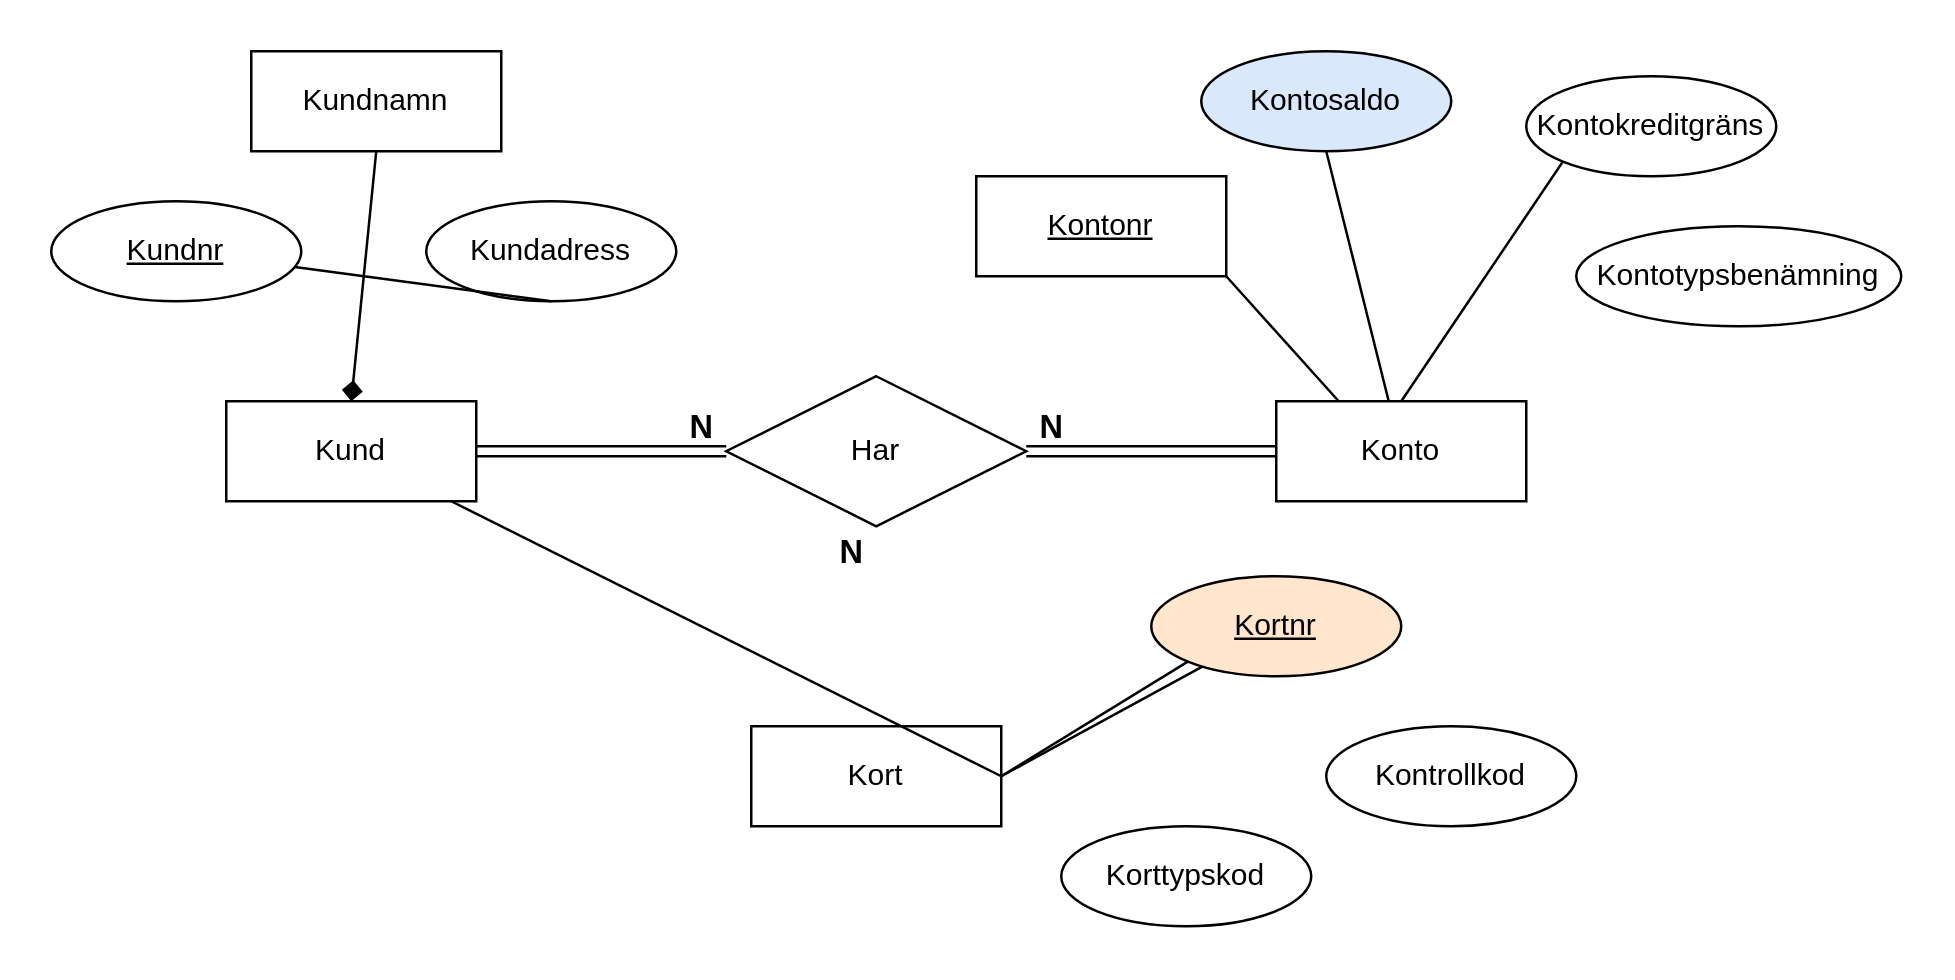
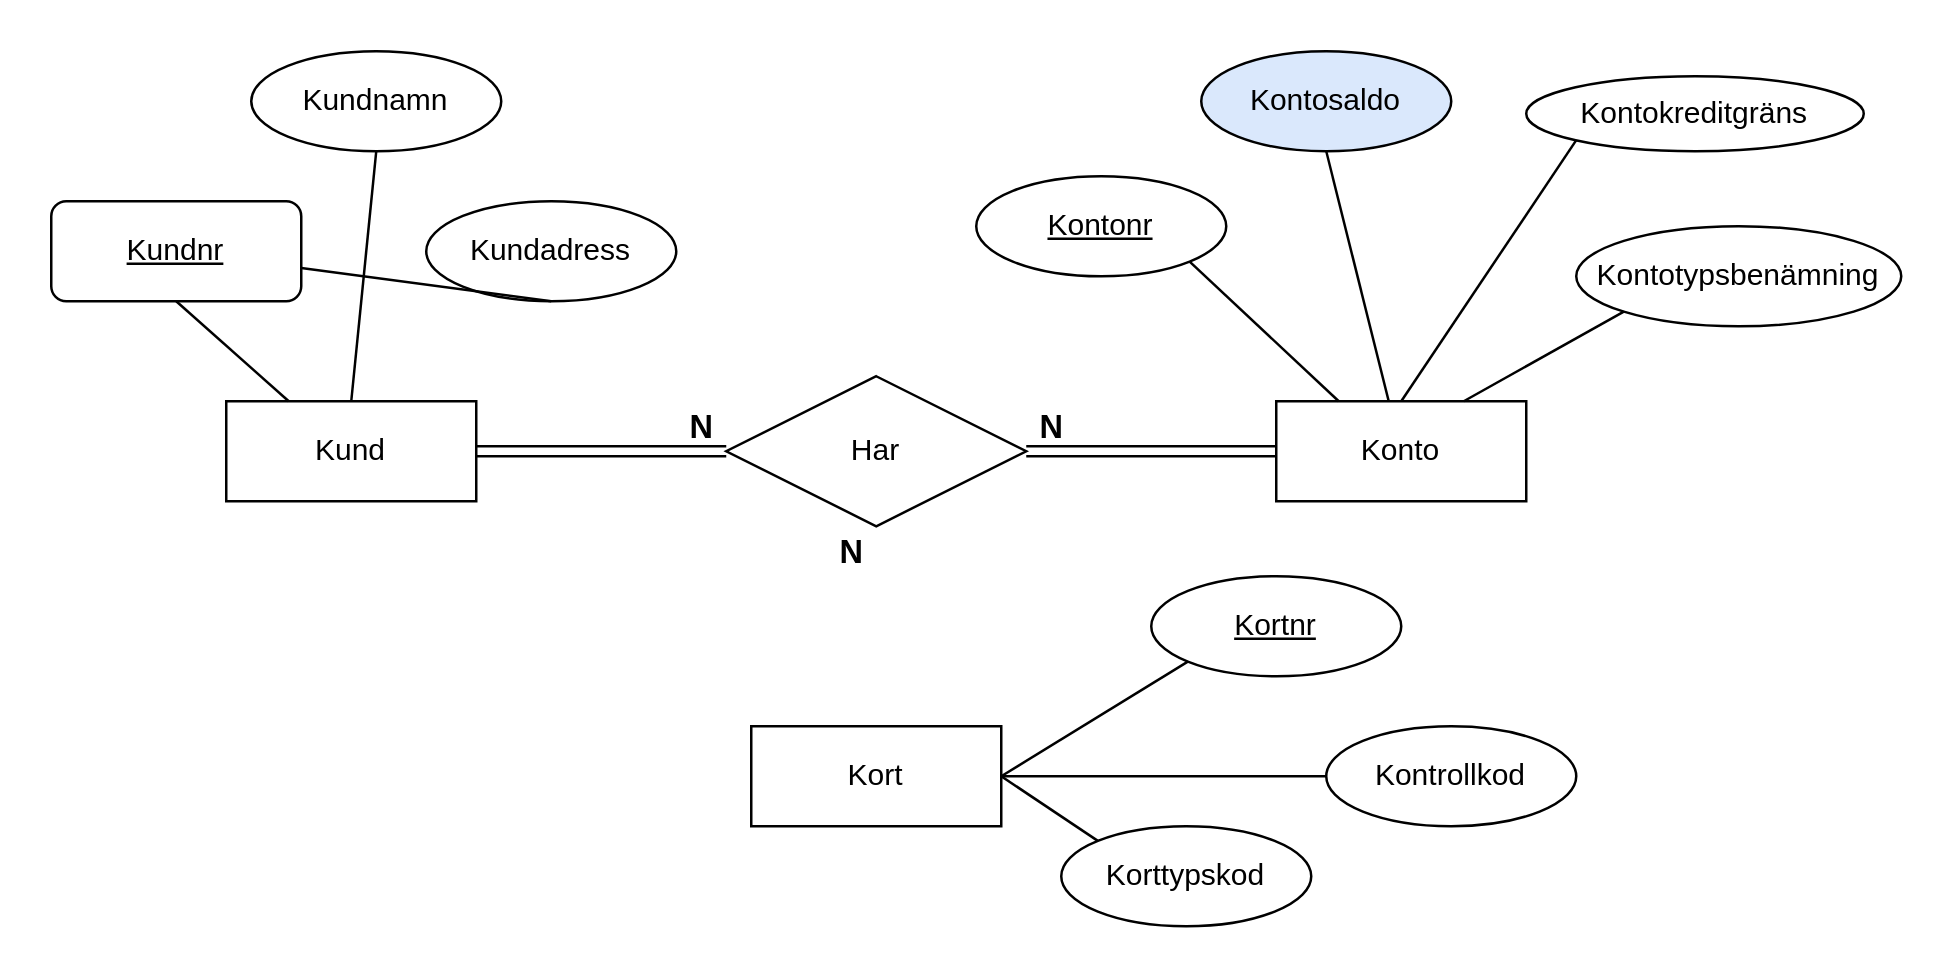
(376, 101) -> (376, 101)
(1651, 126) -> (1695, 114)
(1101, 226) -> (1101, 226)
(176, 251) -> (176, 251)
none -> (233, 351)
none -> (1543, 357)
(353, 381) -> (352, 390)
(1276, 626) -> (1276, 626)
(725, 638) -> (1168, 776)
(1128, 707) -> (1053, 811)
